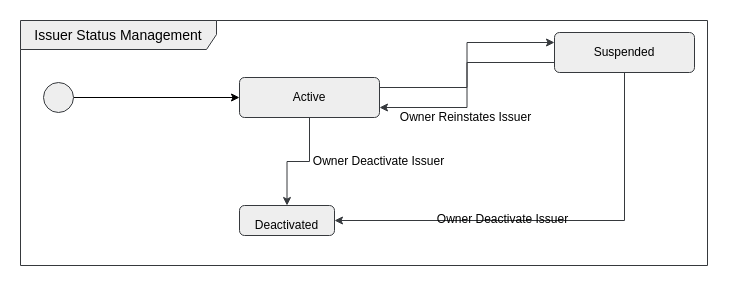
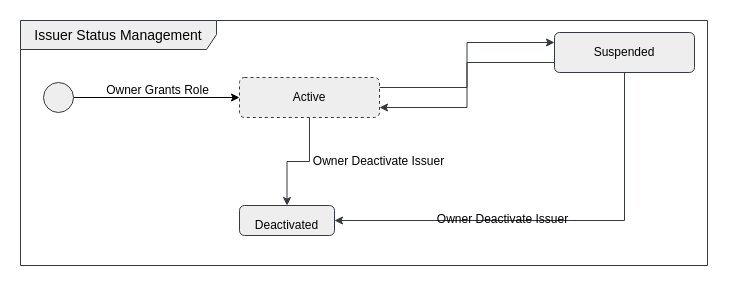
none -> (157, 91)
(310, 98) -> (310, 98)
(465, 118) -> none
